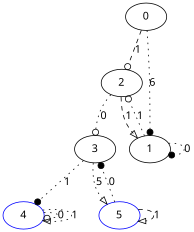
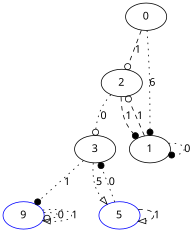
(124, 116) -> (124, 116)
(137, 119) -> (137, 119)
(24, 215) -> (24, 215)
